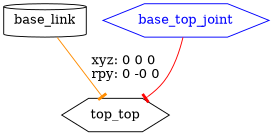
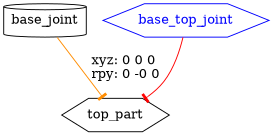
(45, 20) -> (45, 20)
(116, 115) -> (116, 115)
